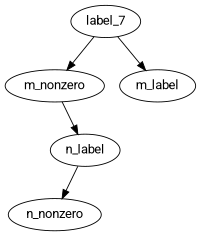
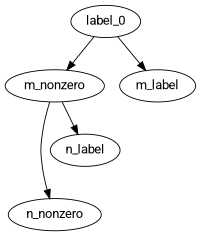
(106, 21) -> (106, 21)
(72, 178) -> (41, 146)
